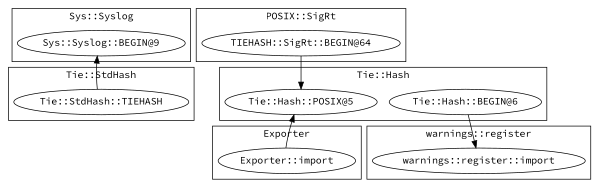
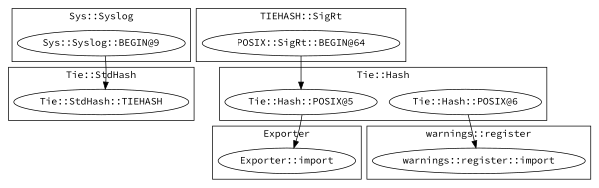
(301, 17) -> (301, 17)
(301, 43) -> (301, 43)
(97, 76) -> (106, 72)
(465, 102) -> (465, 102)
(288, 135) -> (299, 131)
